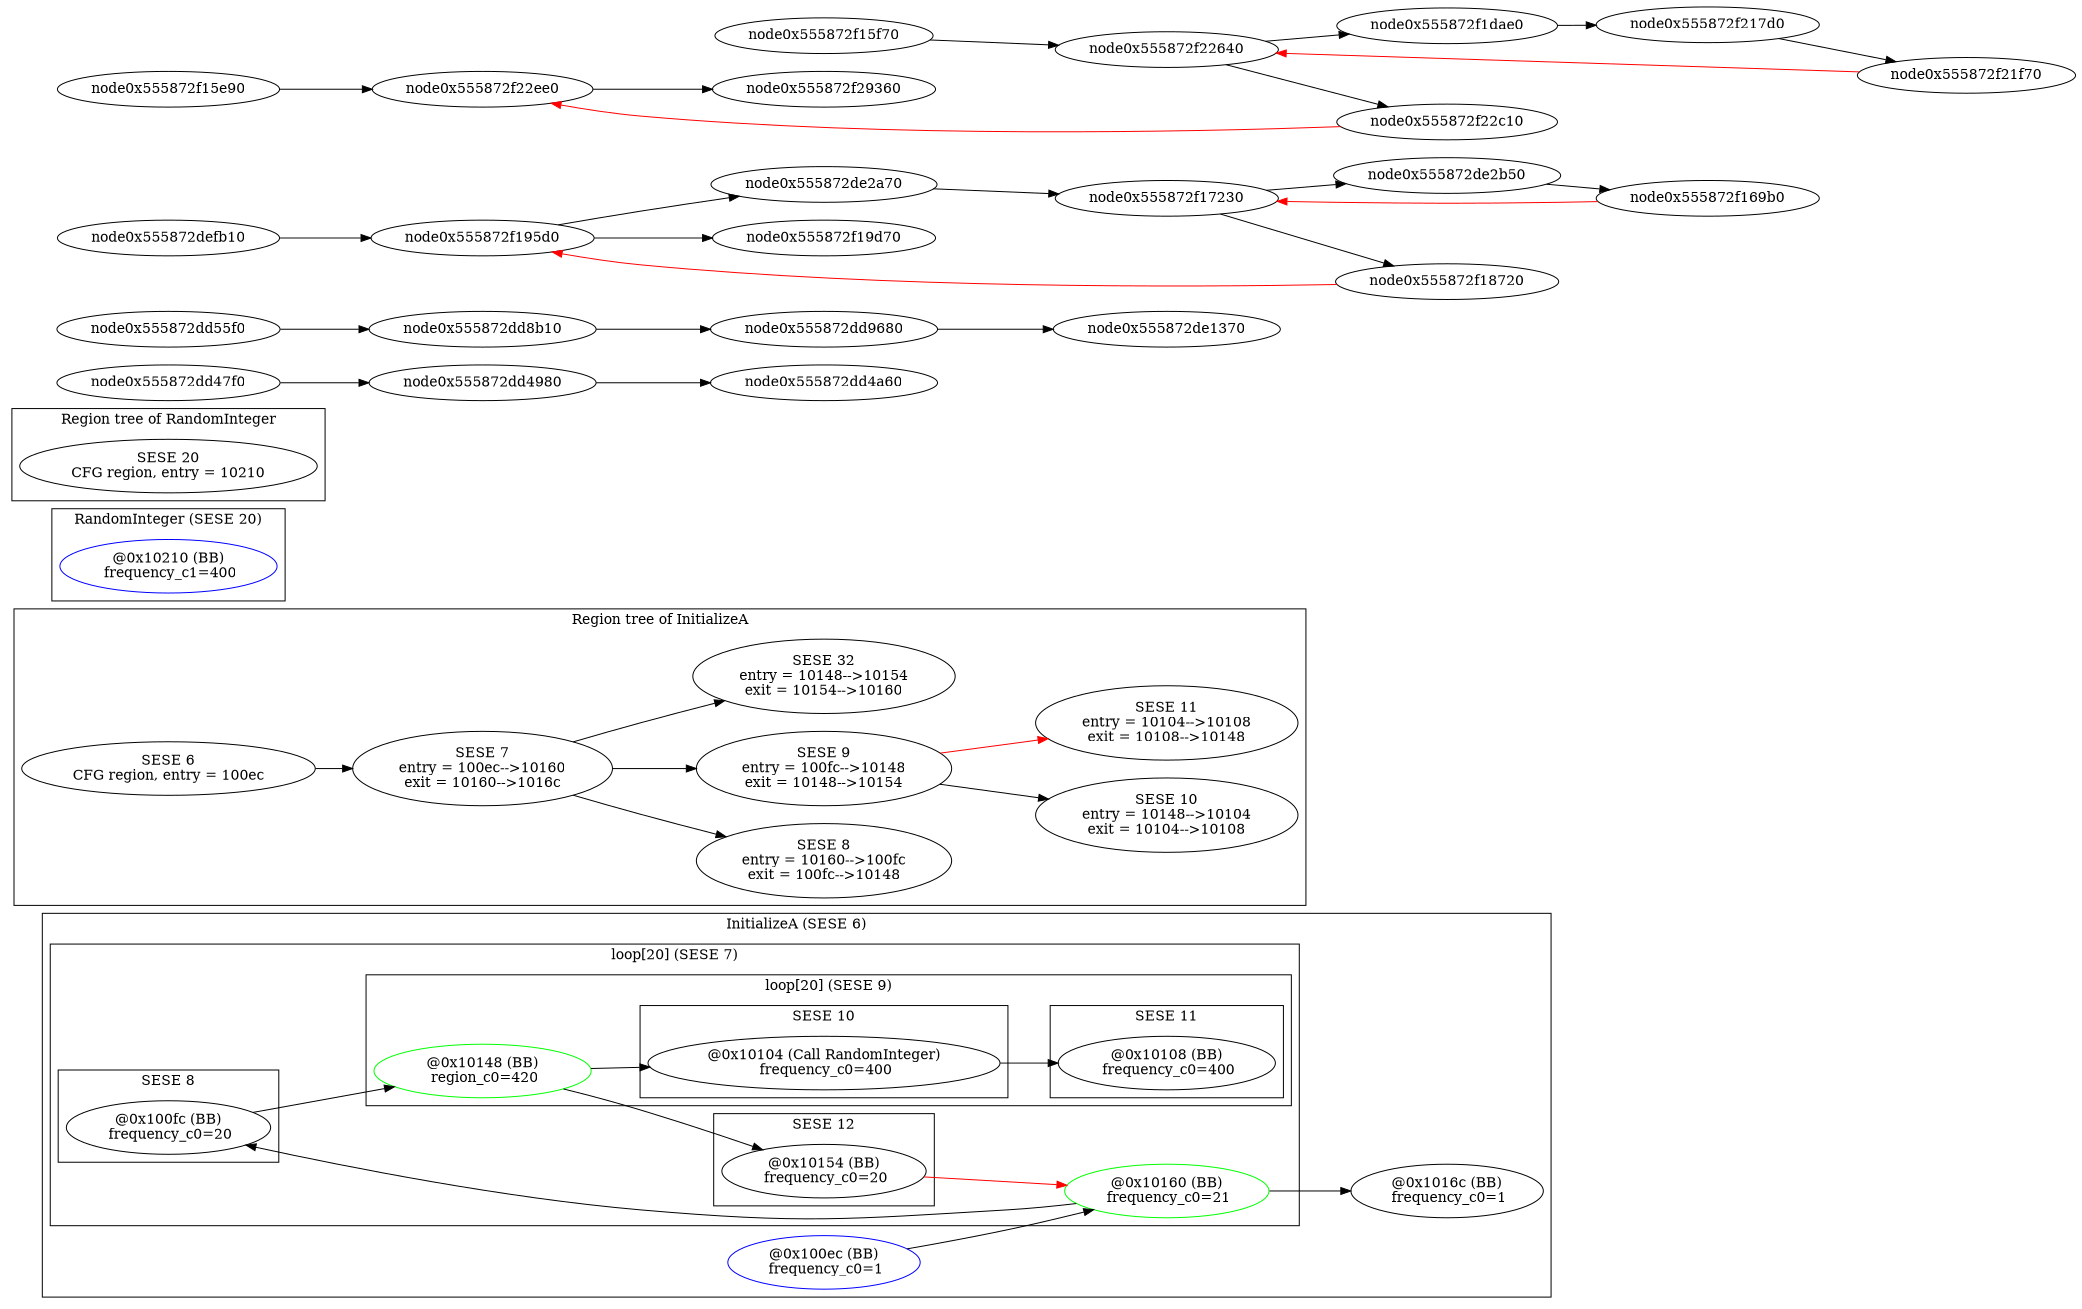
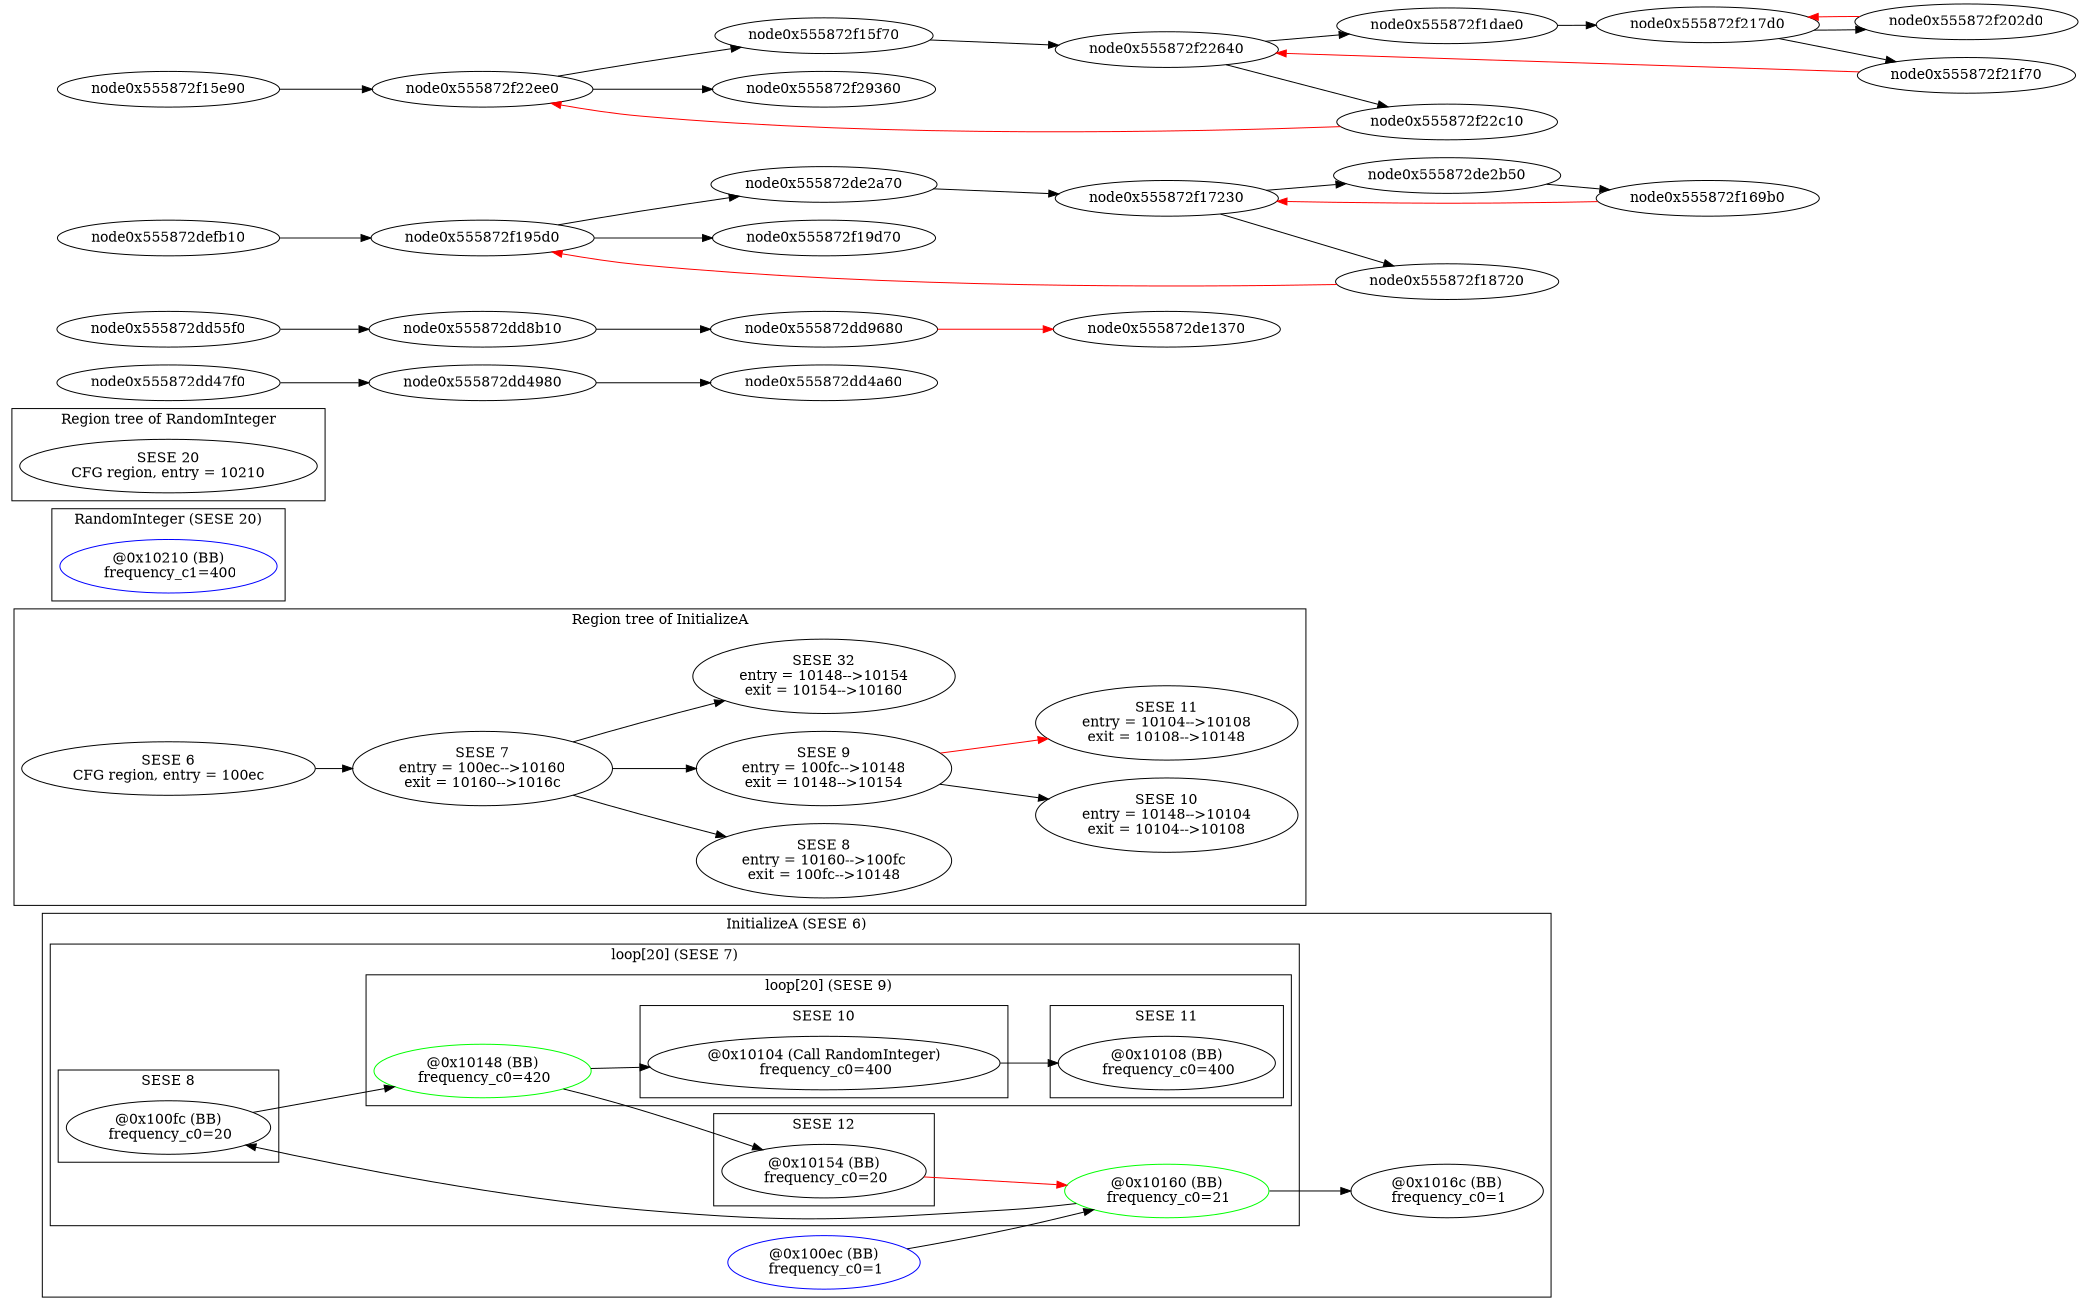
none -> (1966, 22)
none -> (644, 62)
(990, 329) -> (990, 329)
(483, 1071) -> (483, 1071)
